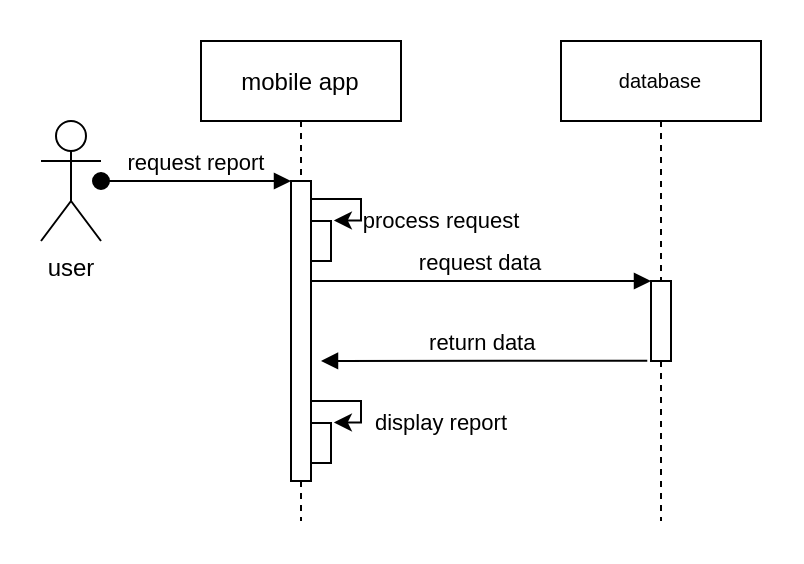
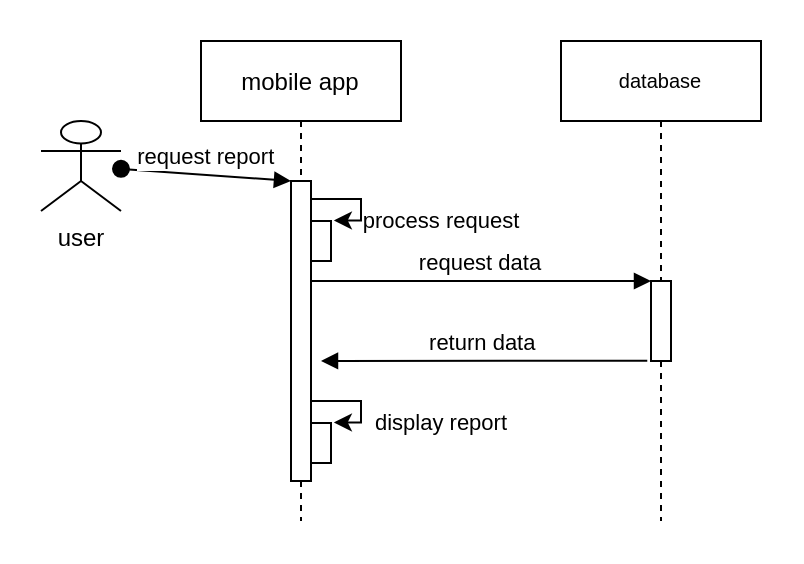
(71, 181) -> (81, 166)
